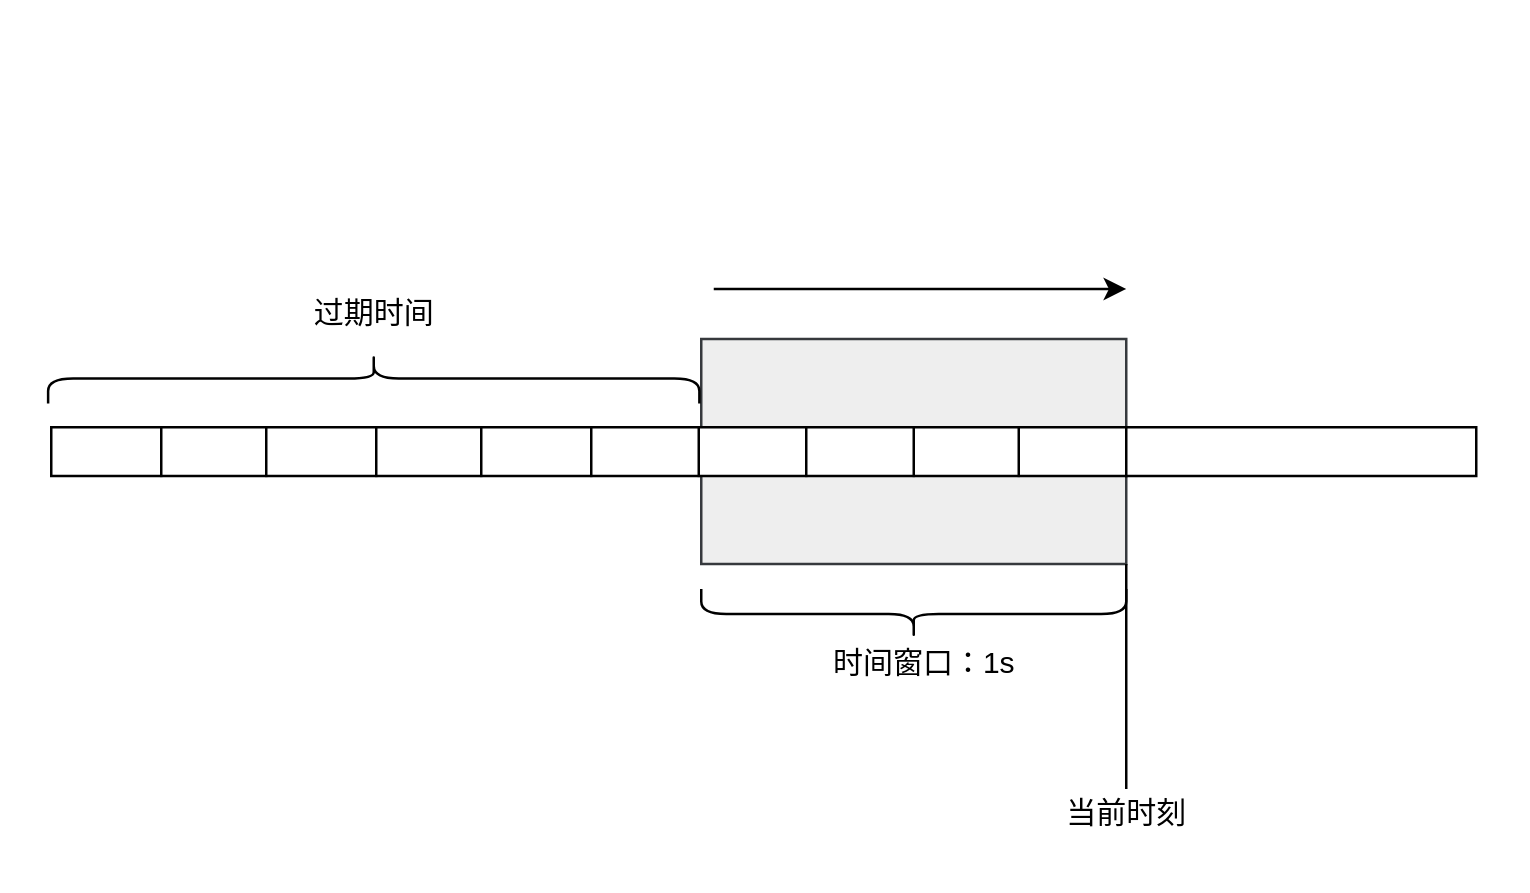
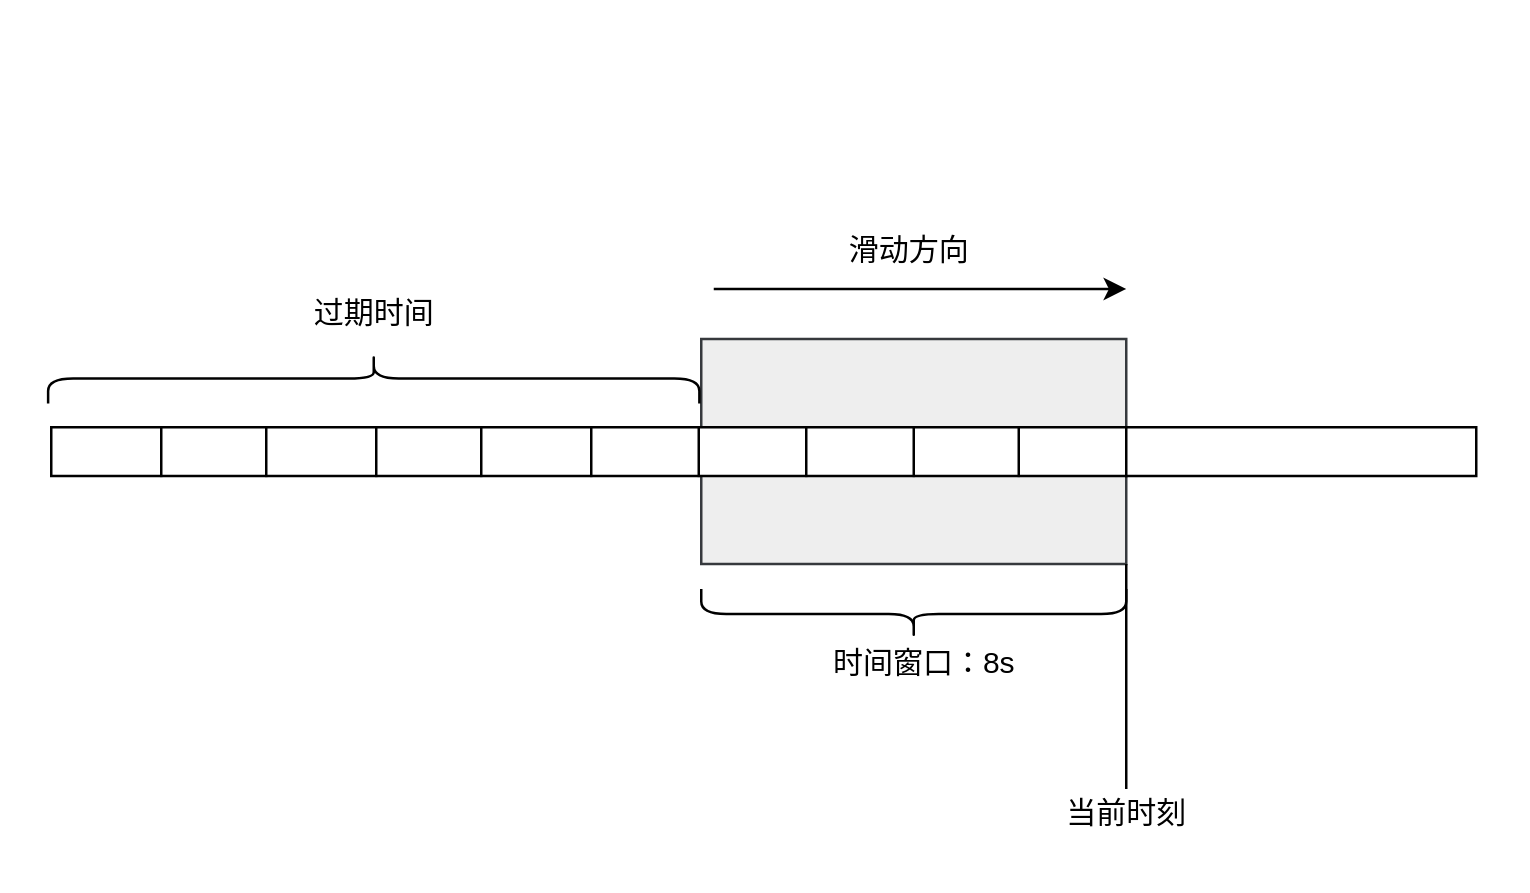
none -> (909, 251)
(925, 664) -> (925, 664)
